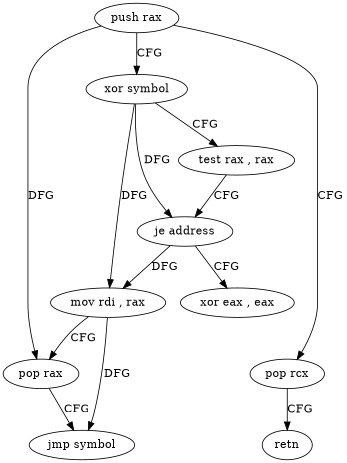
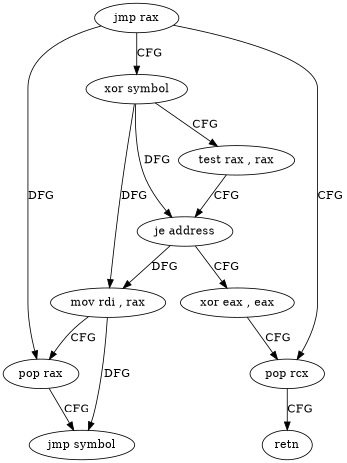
(137, 18) -> (137, 18)
none -> (260, 335)
